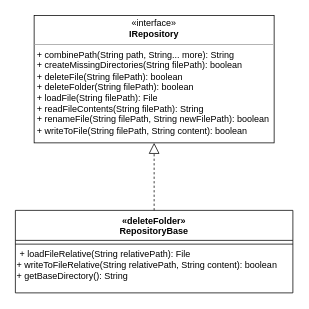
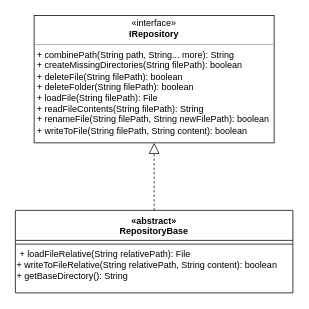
(154, 221) -> (154, 221)
